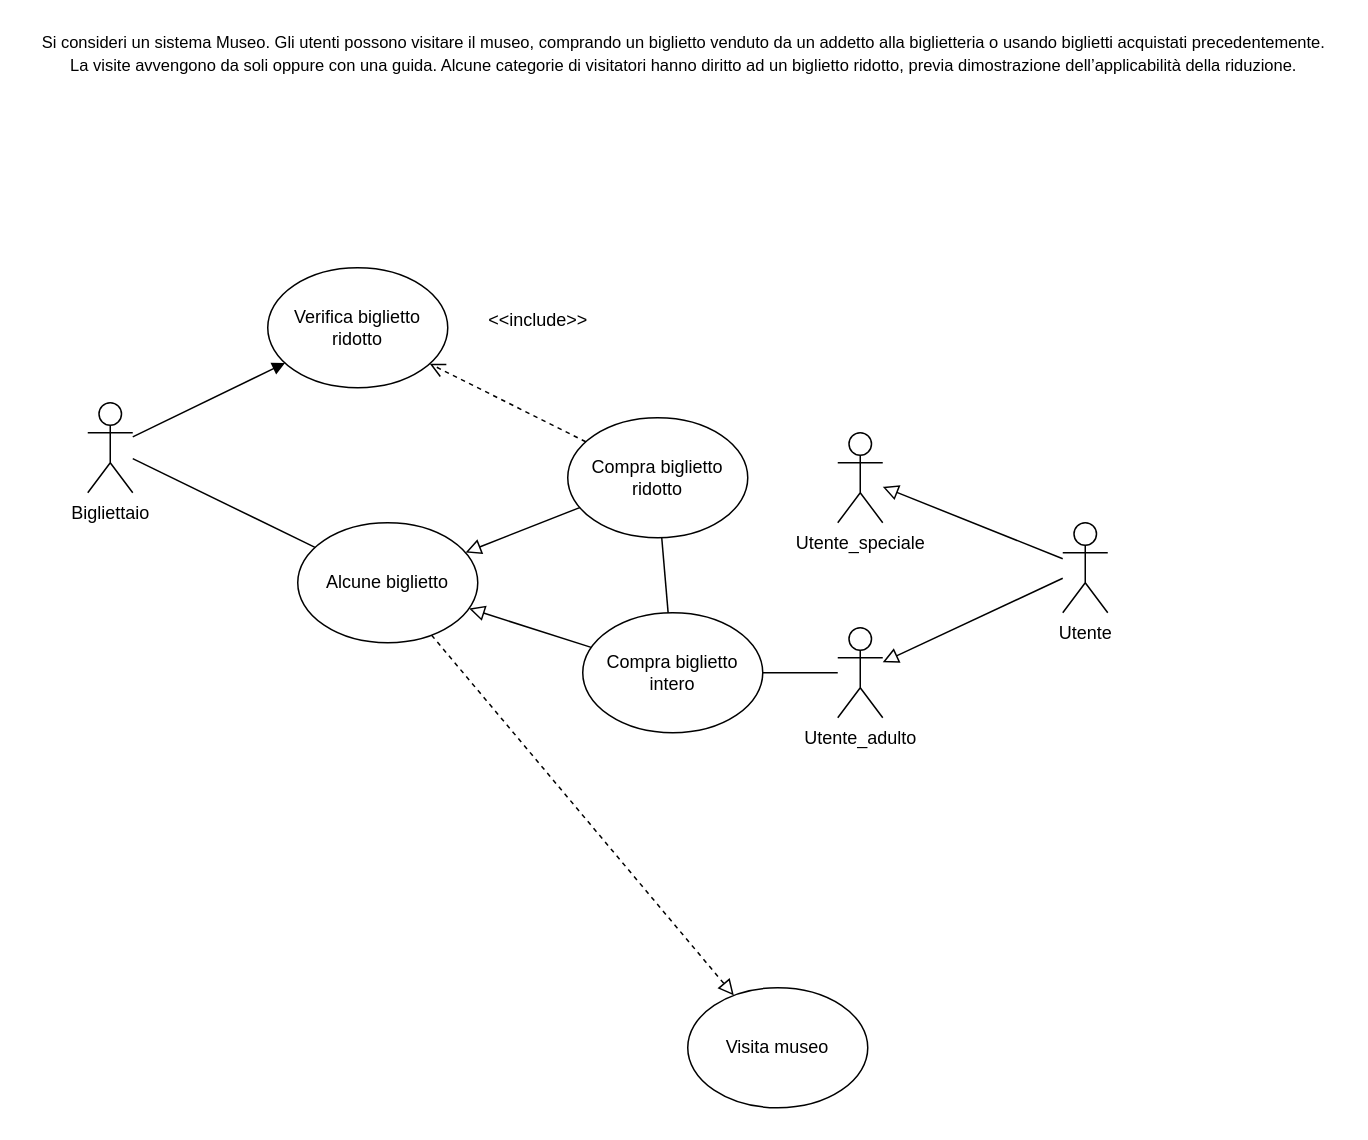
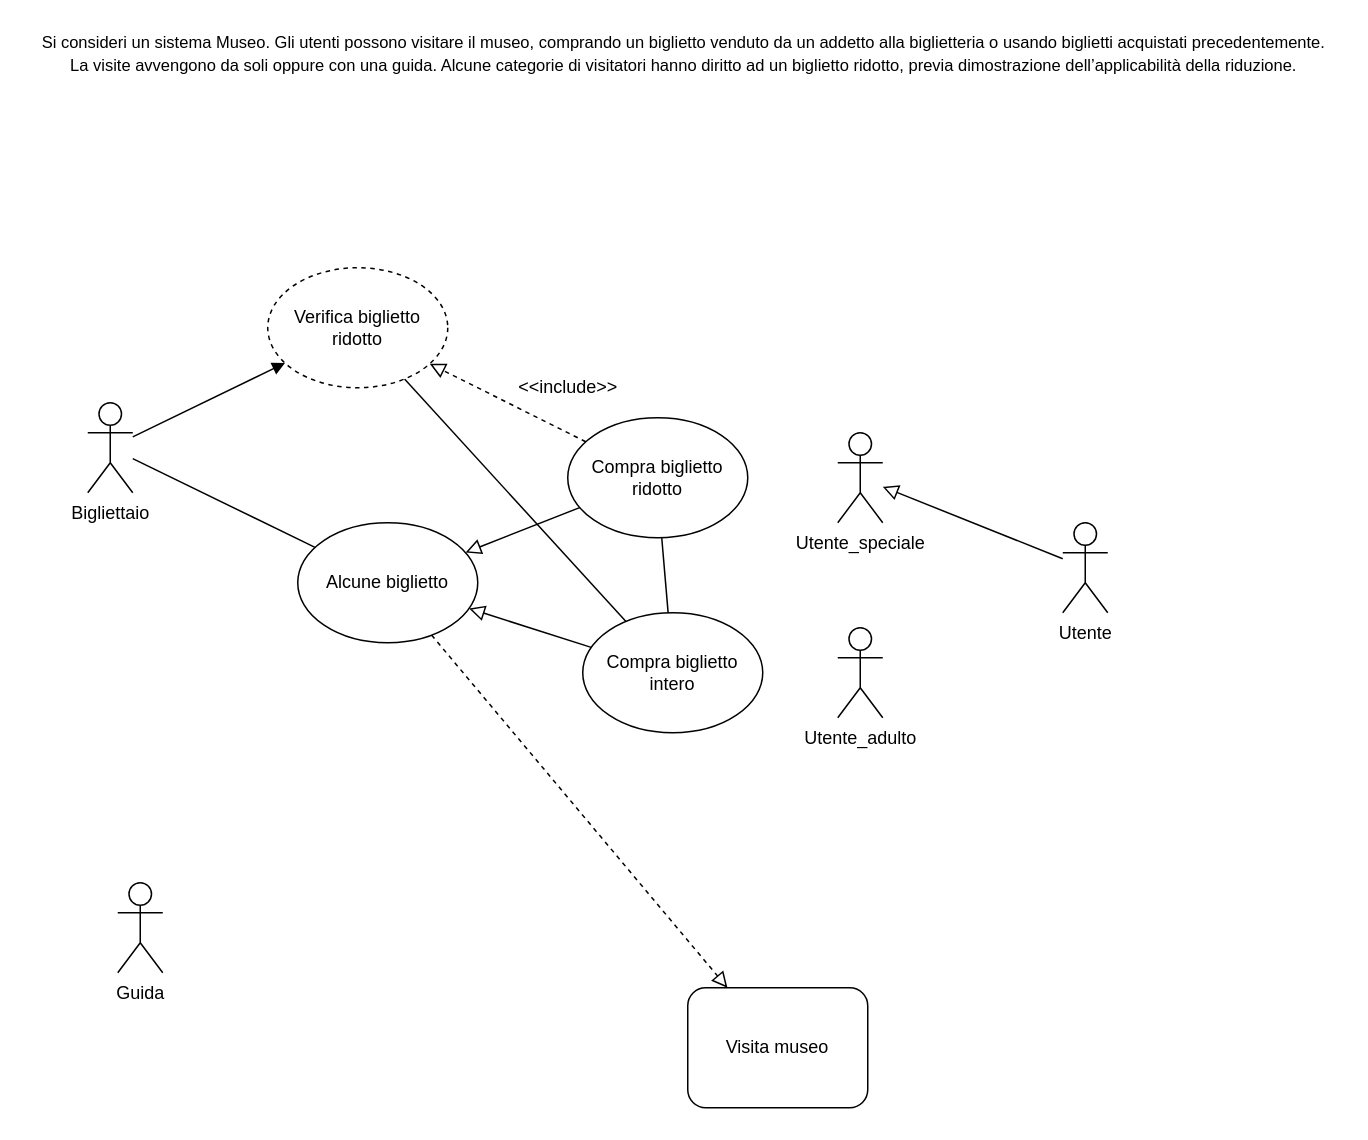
(538, 320) -> (568, 388)
(358, 328) -> (358, 328)
(440, 369) -> (444, 371)
(980, 617) -> none
(800, 673) -> (515, 500)
none -> (140, 928)
(778, 1048) -> (778, 1048)
